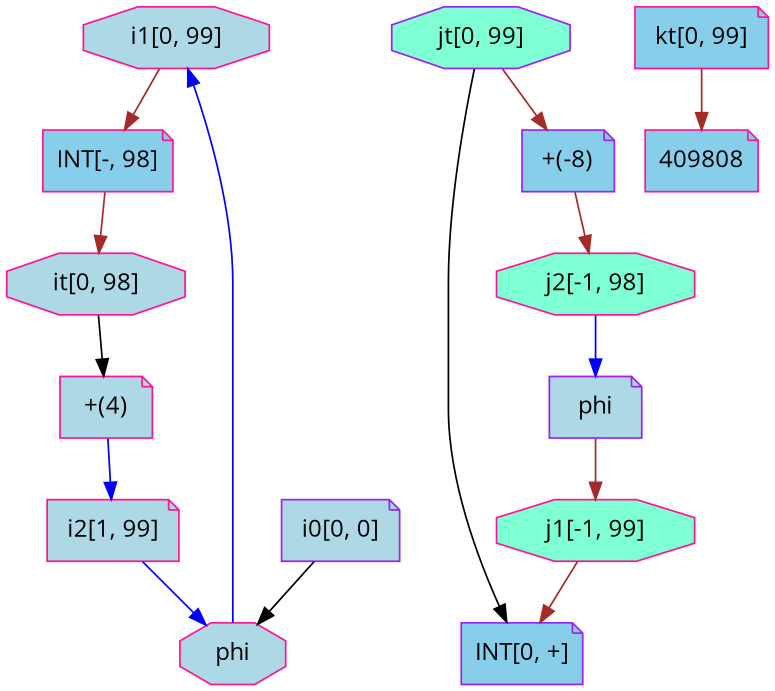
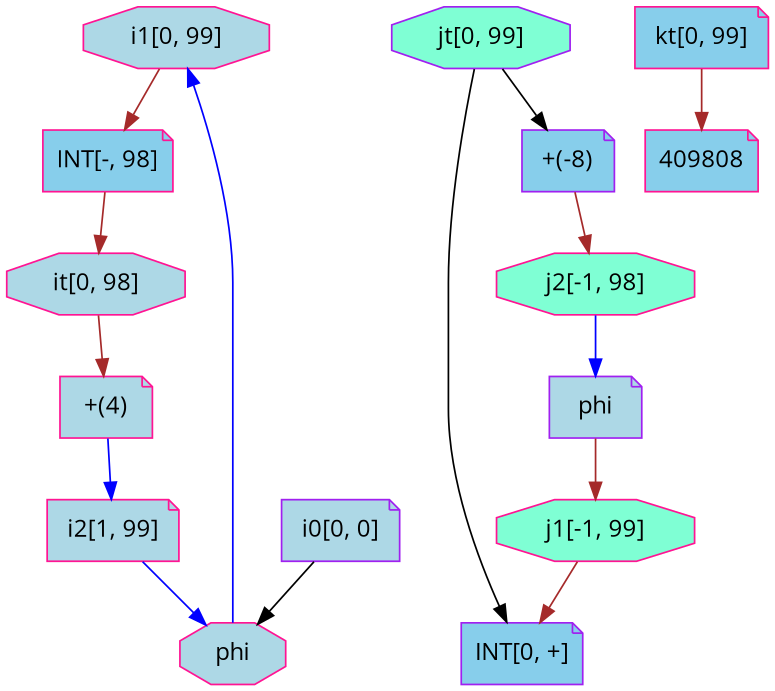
(519, 92) -> (519, 92)
(100, 337) -> (100, 337)
